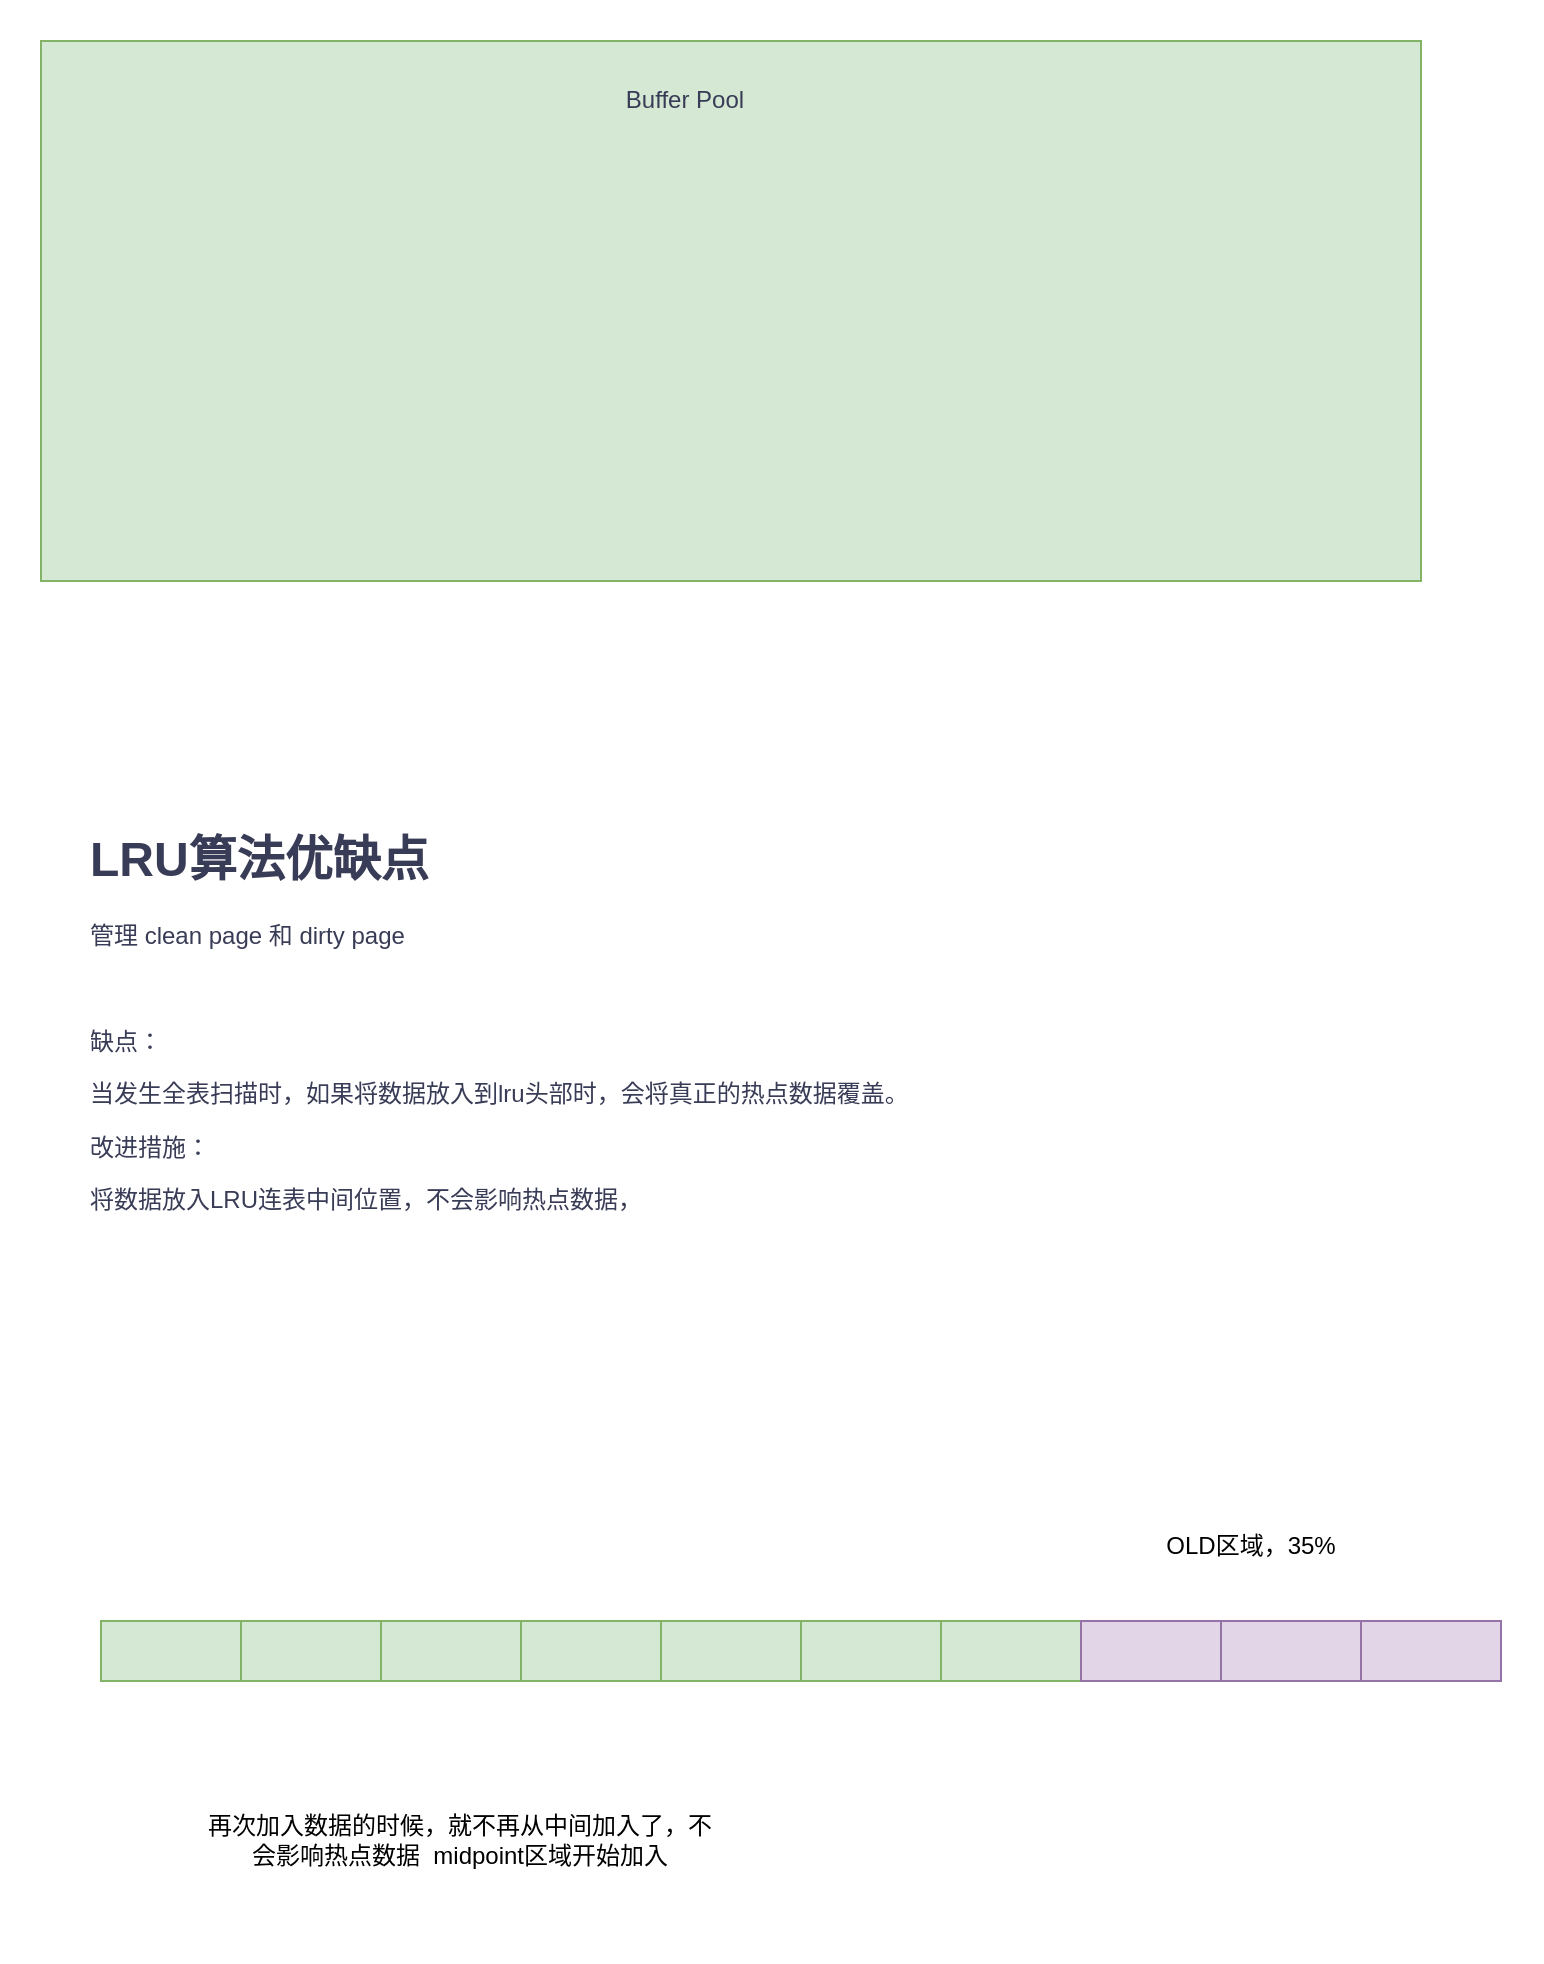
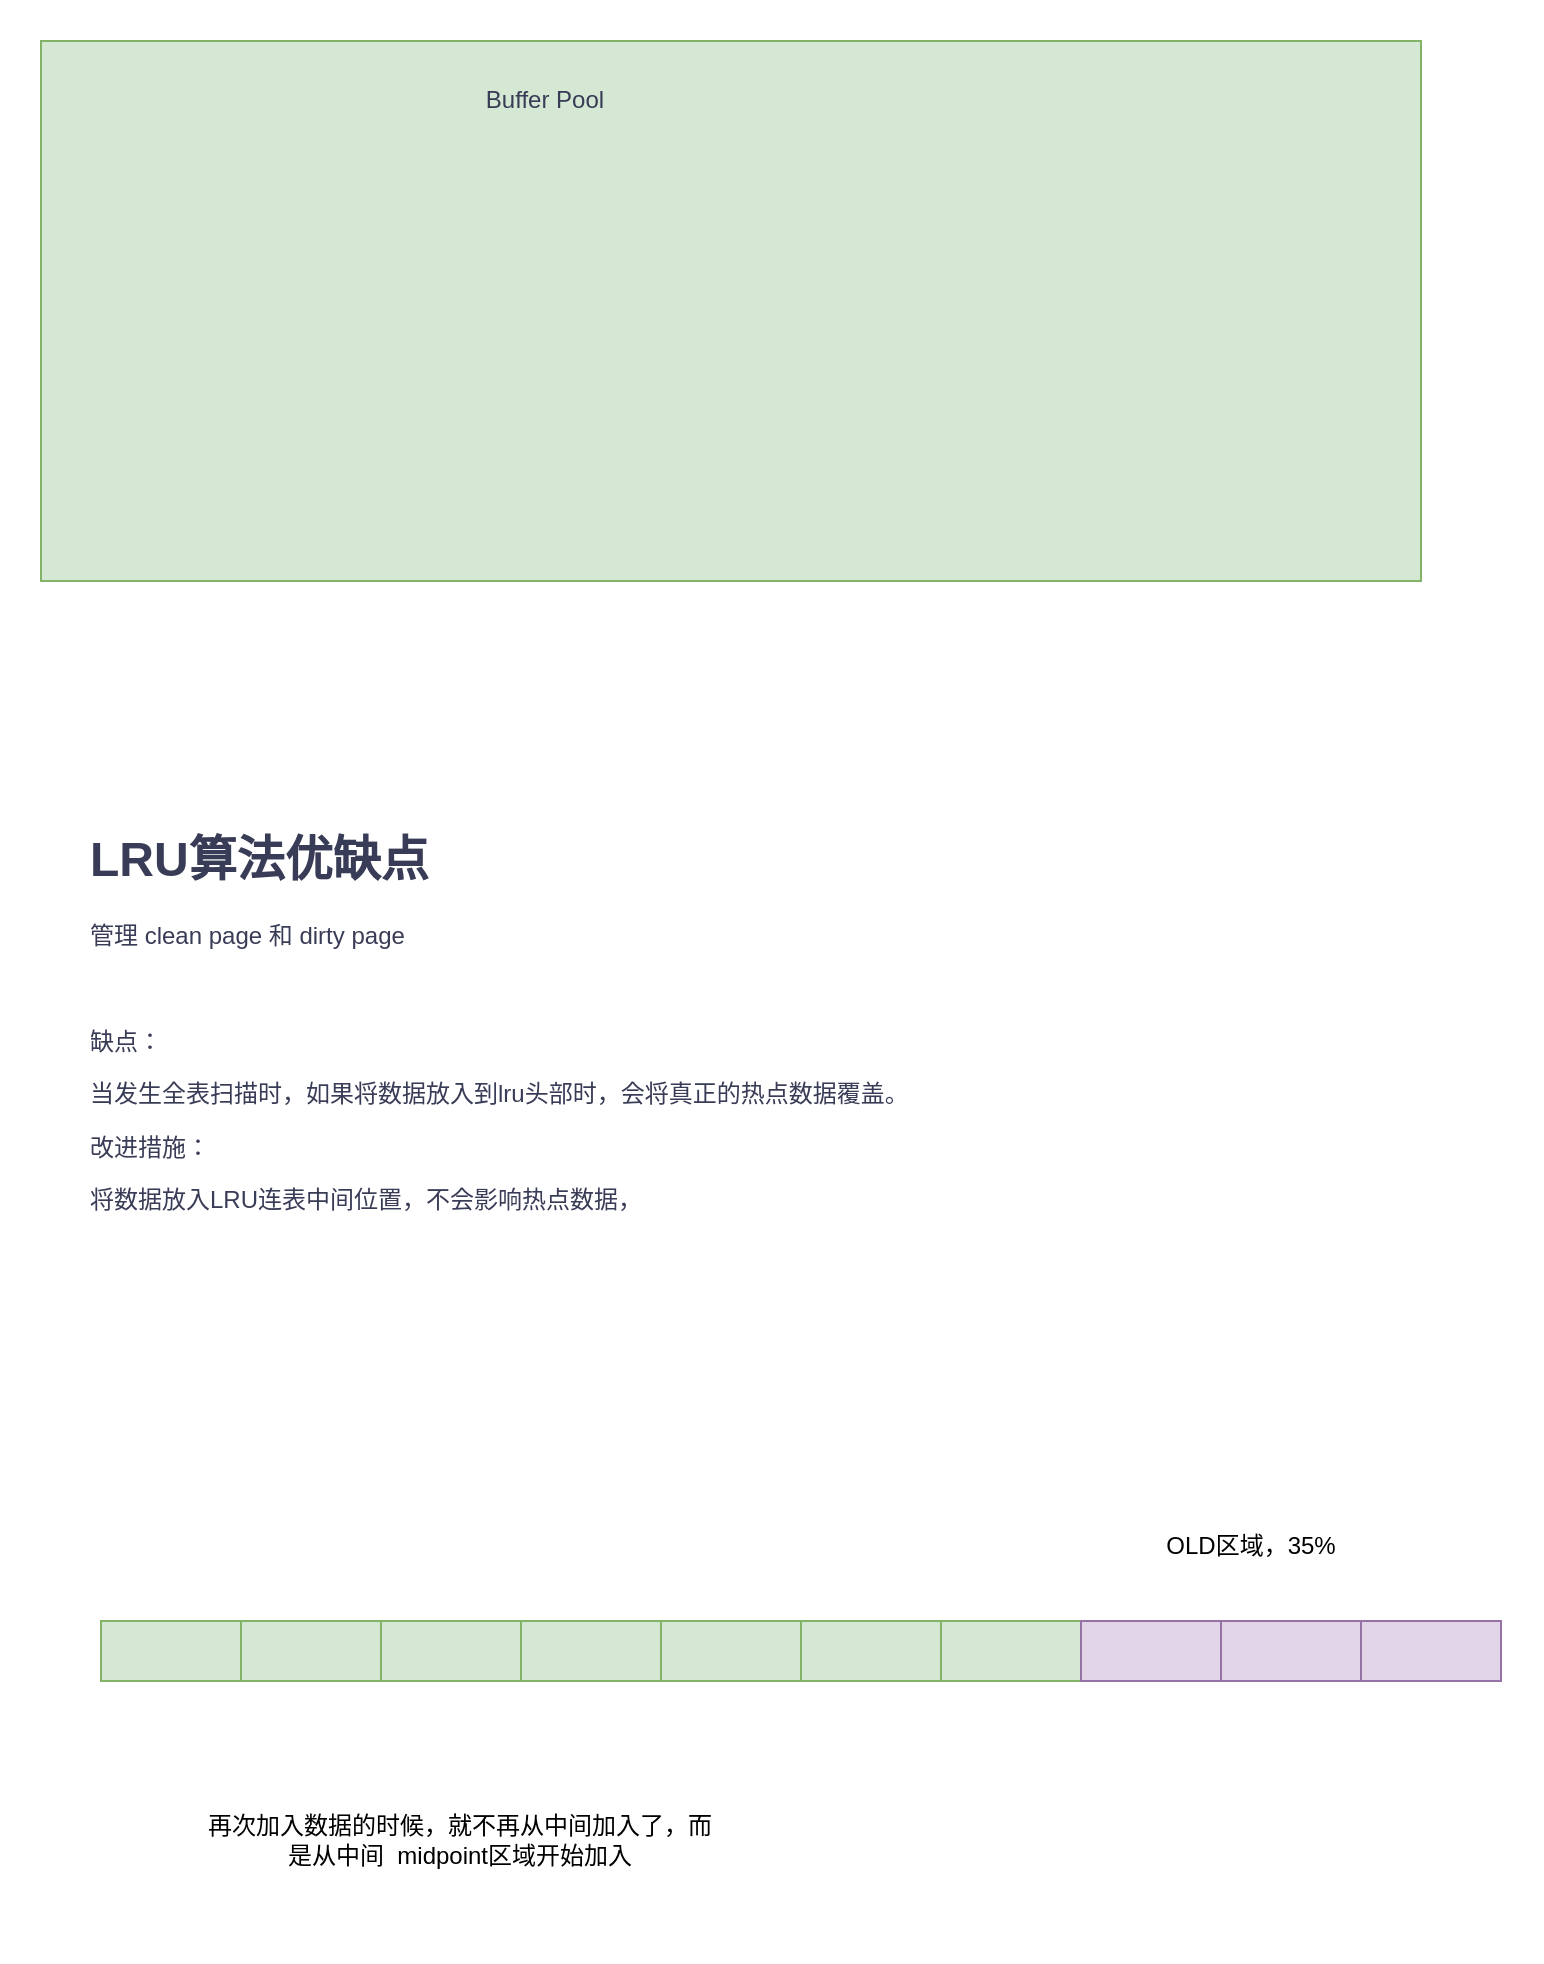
(686, 101) -> (546, 101)
(461, 1841) -> (461, 1841)
